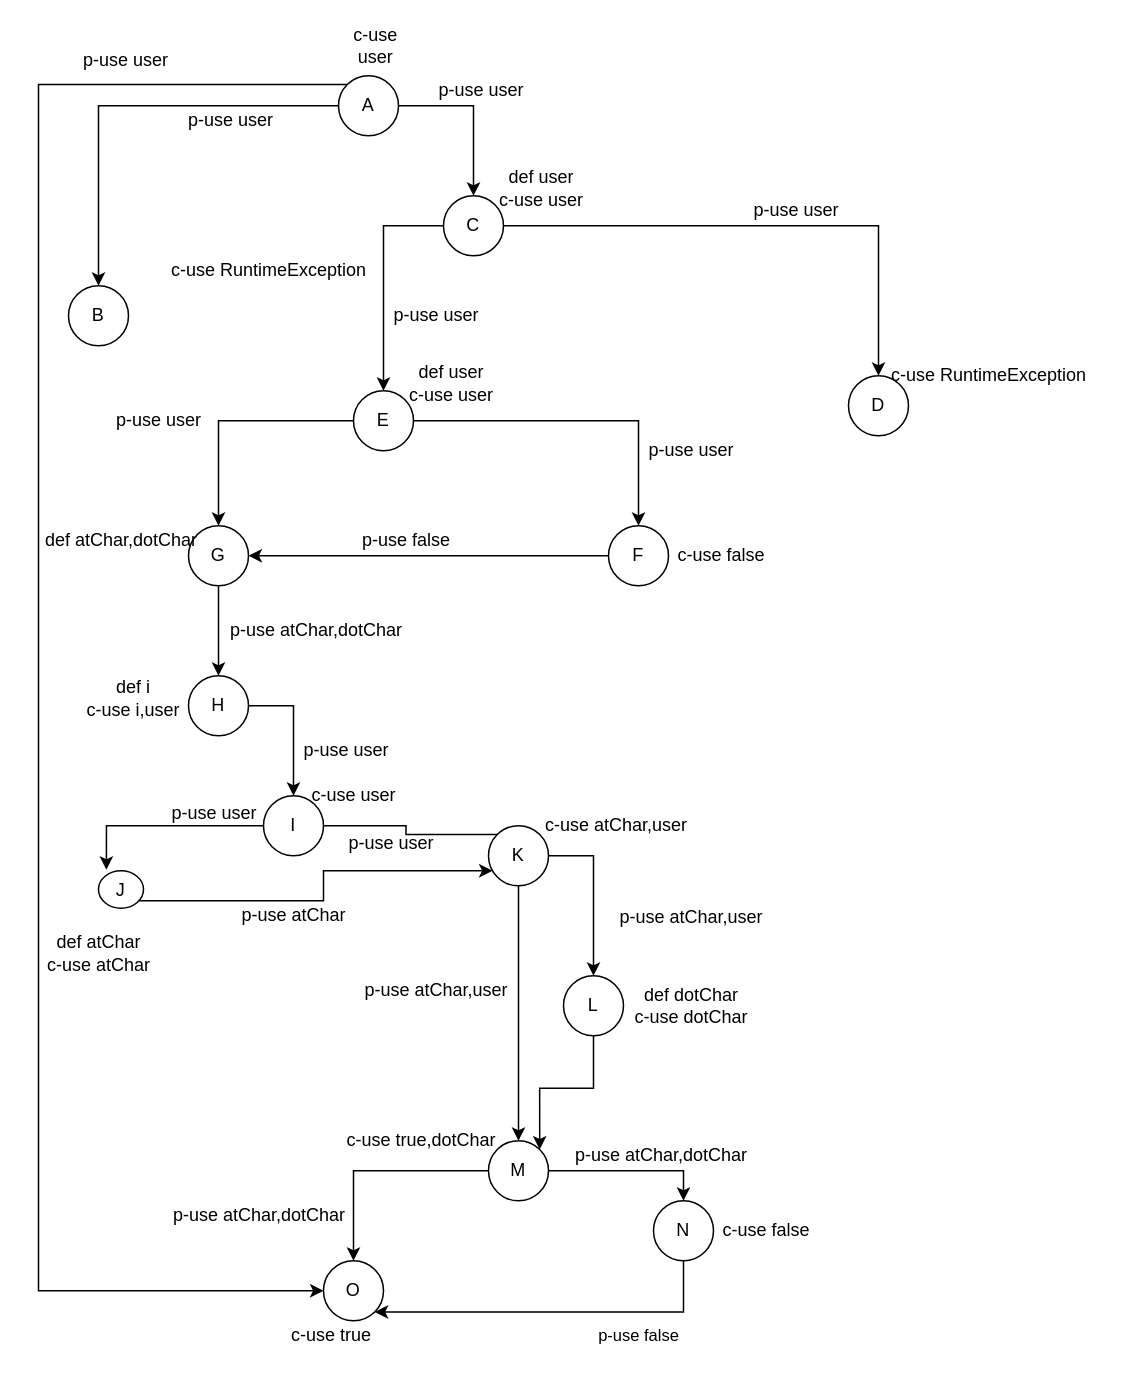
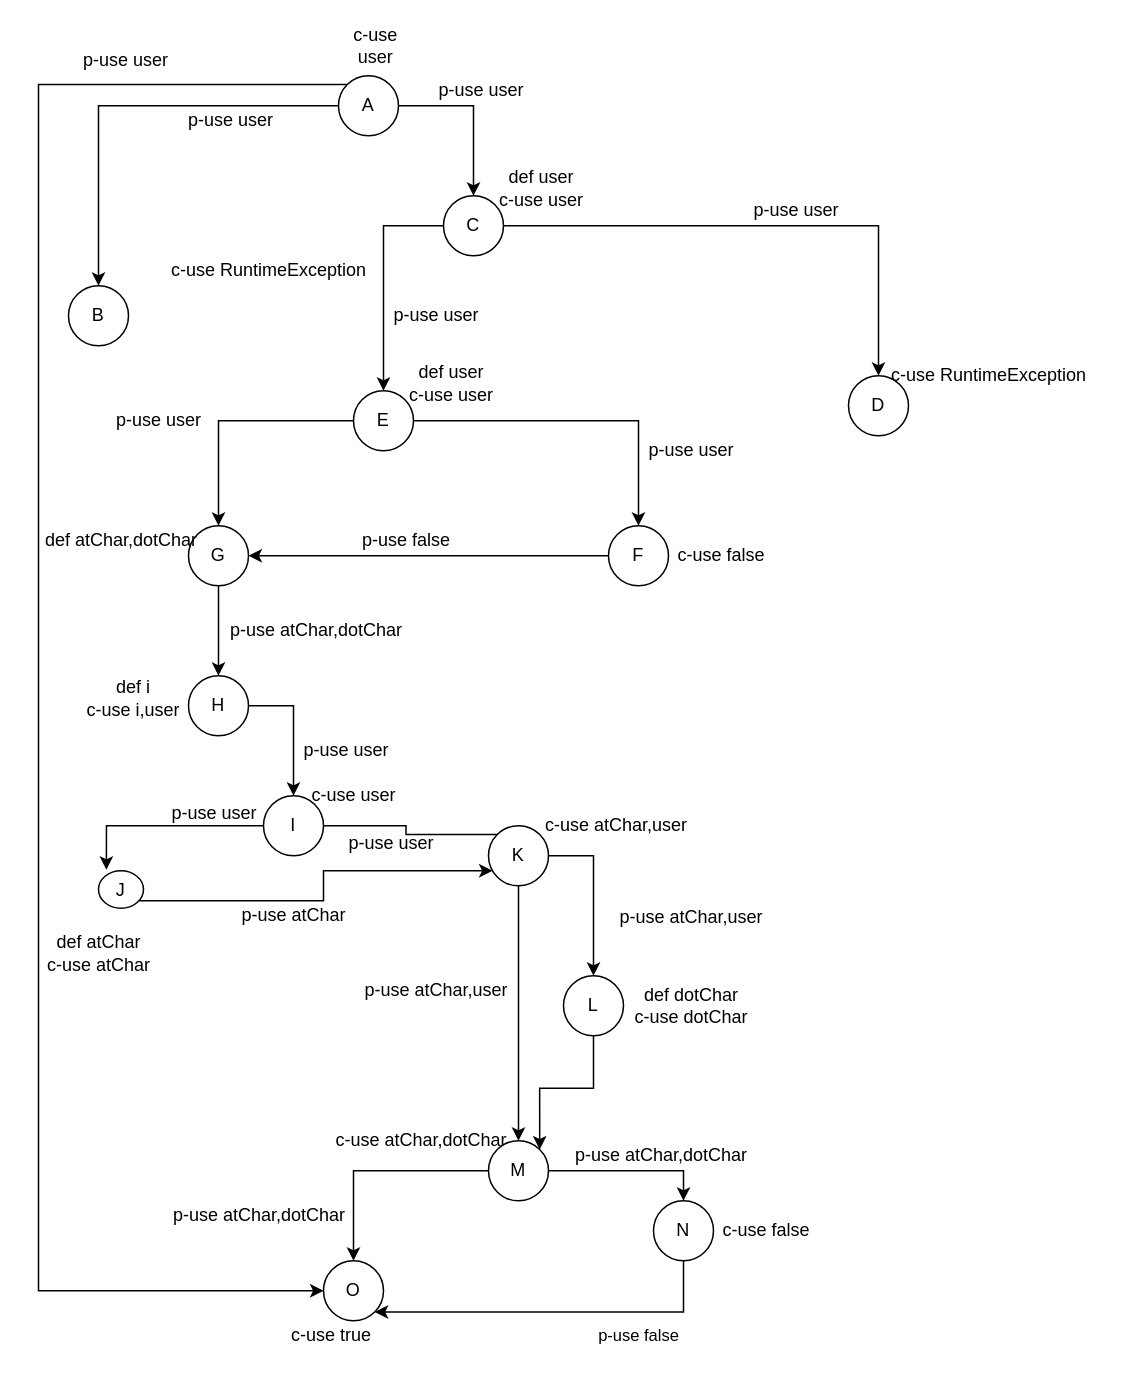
(422, 1141) -> (422, 1141)
